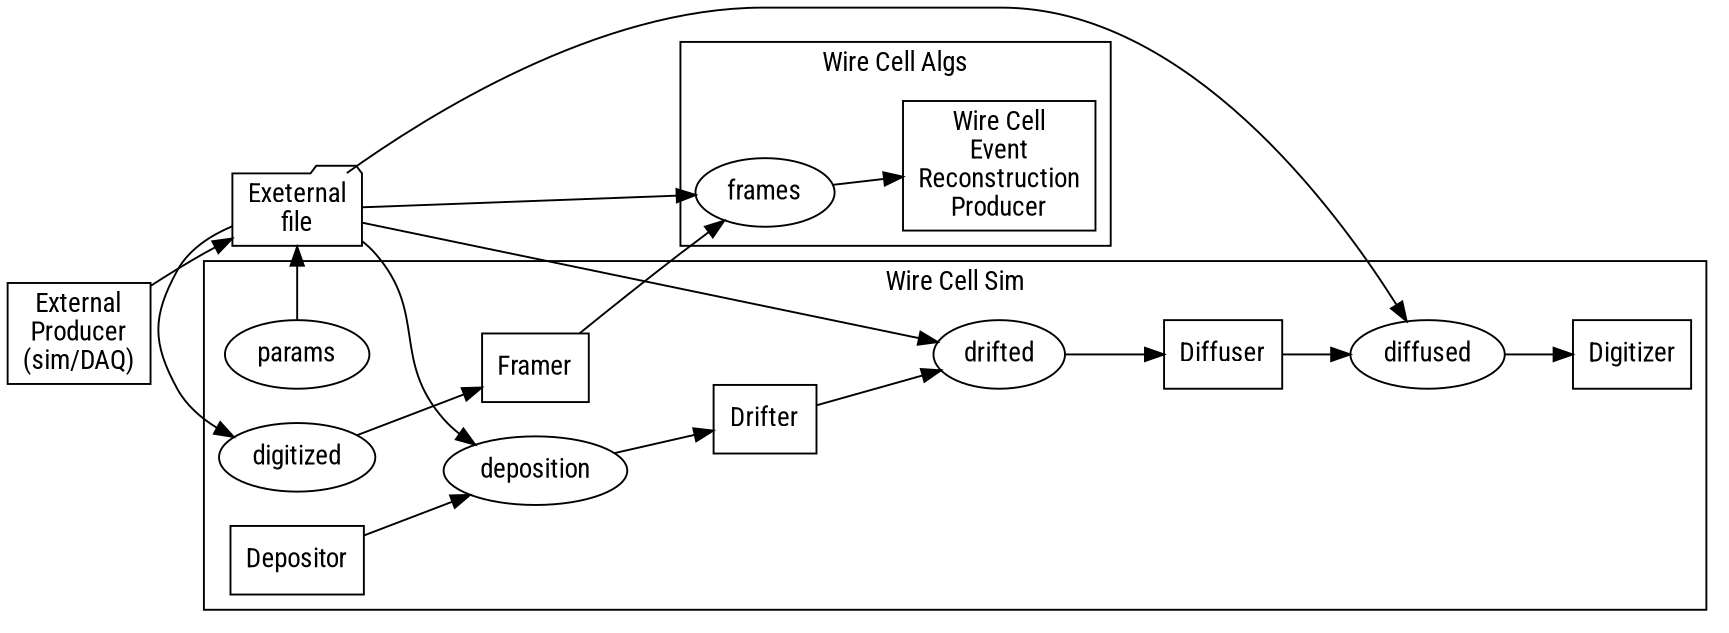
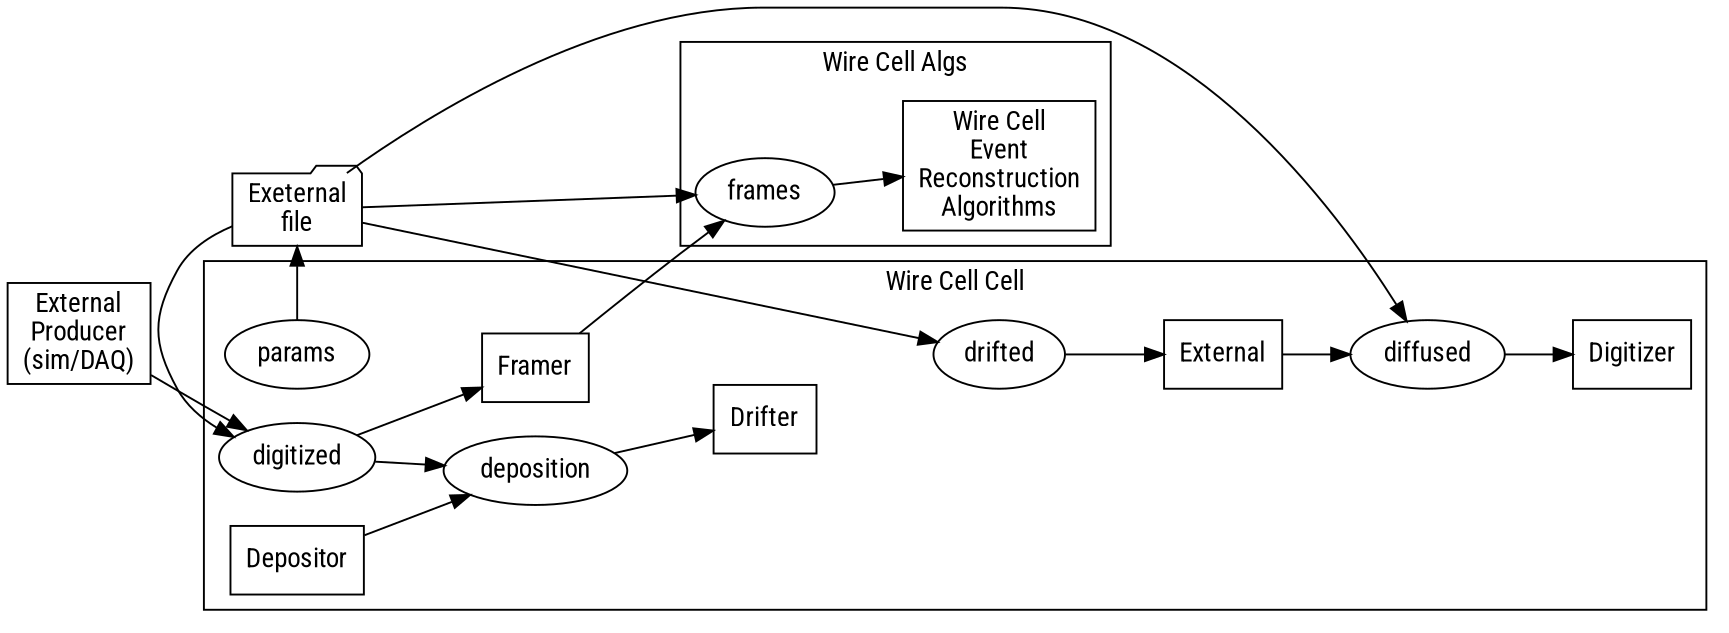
(999, 166) -> (999, 166)
(183, 266) -> (190, 398)
(955, 283) -> (955, 283)
(410, 338) -> (400, 463)
(1223, 354) -> (1223, 354)
(870, 390) -> none
